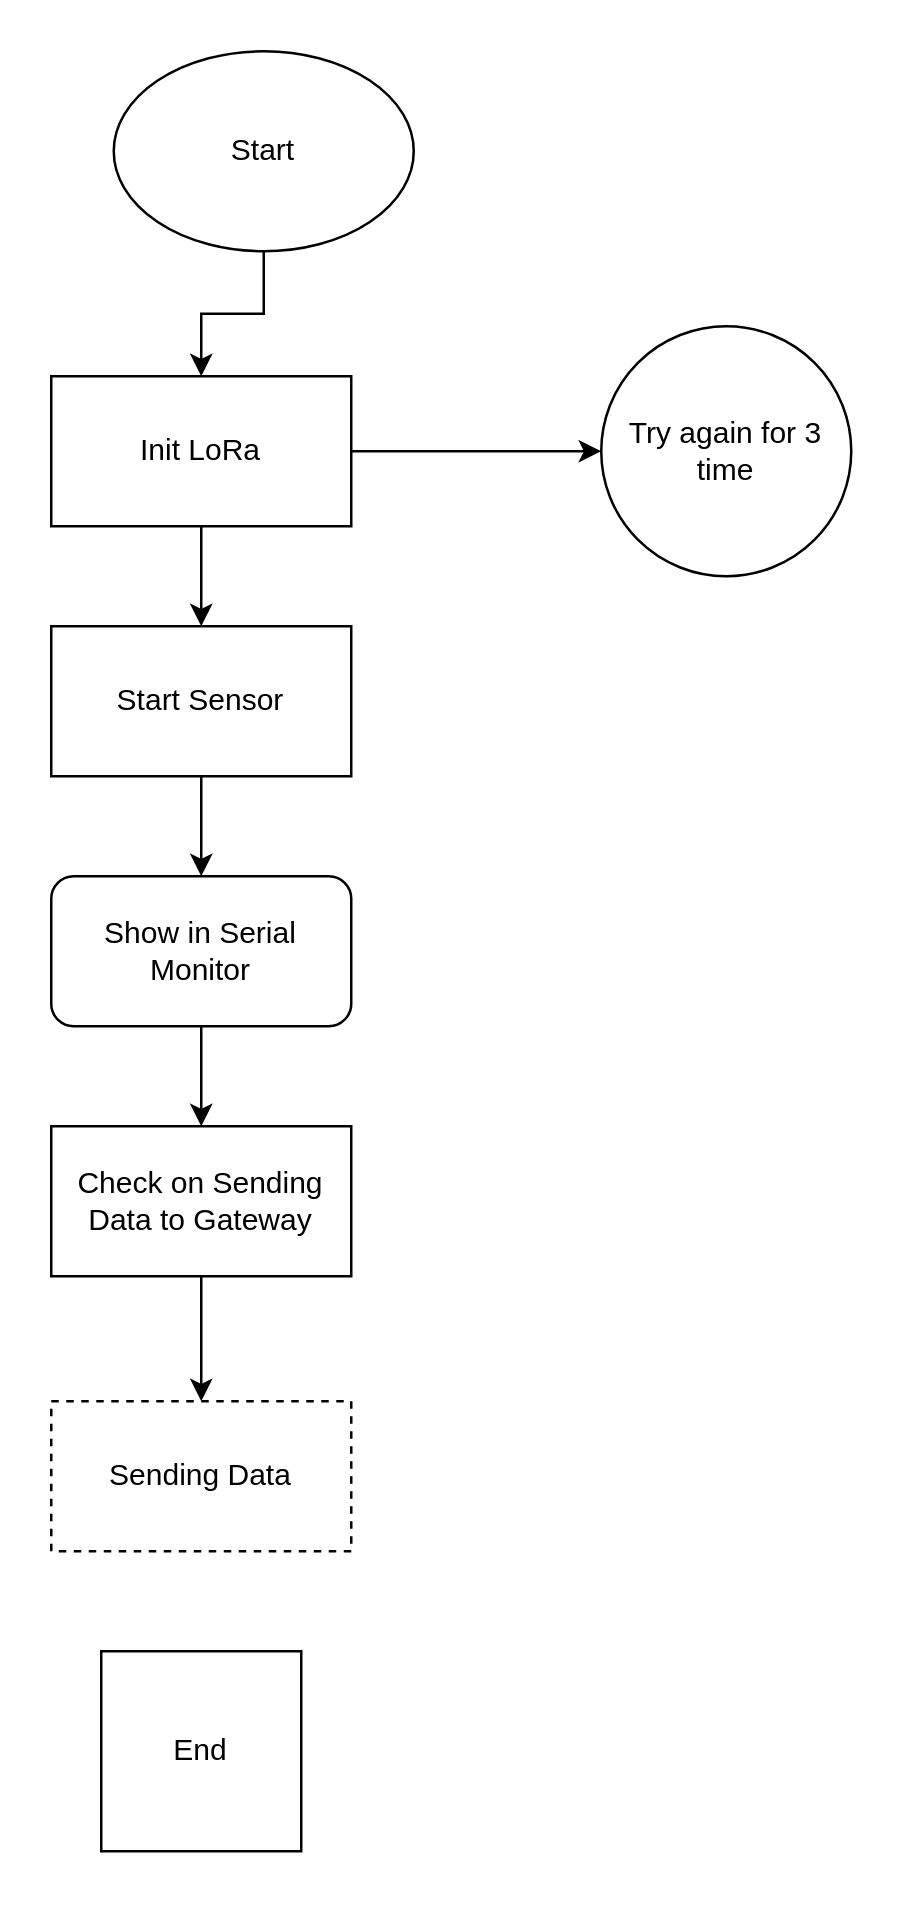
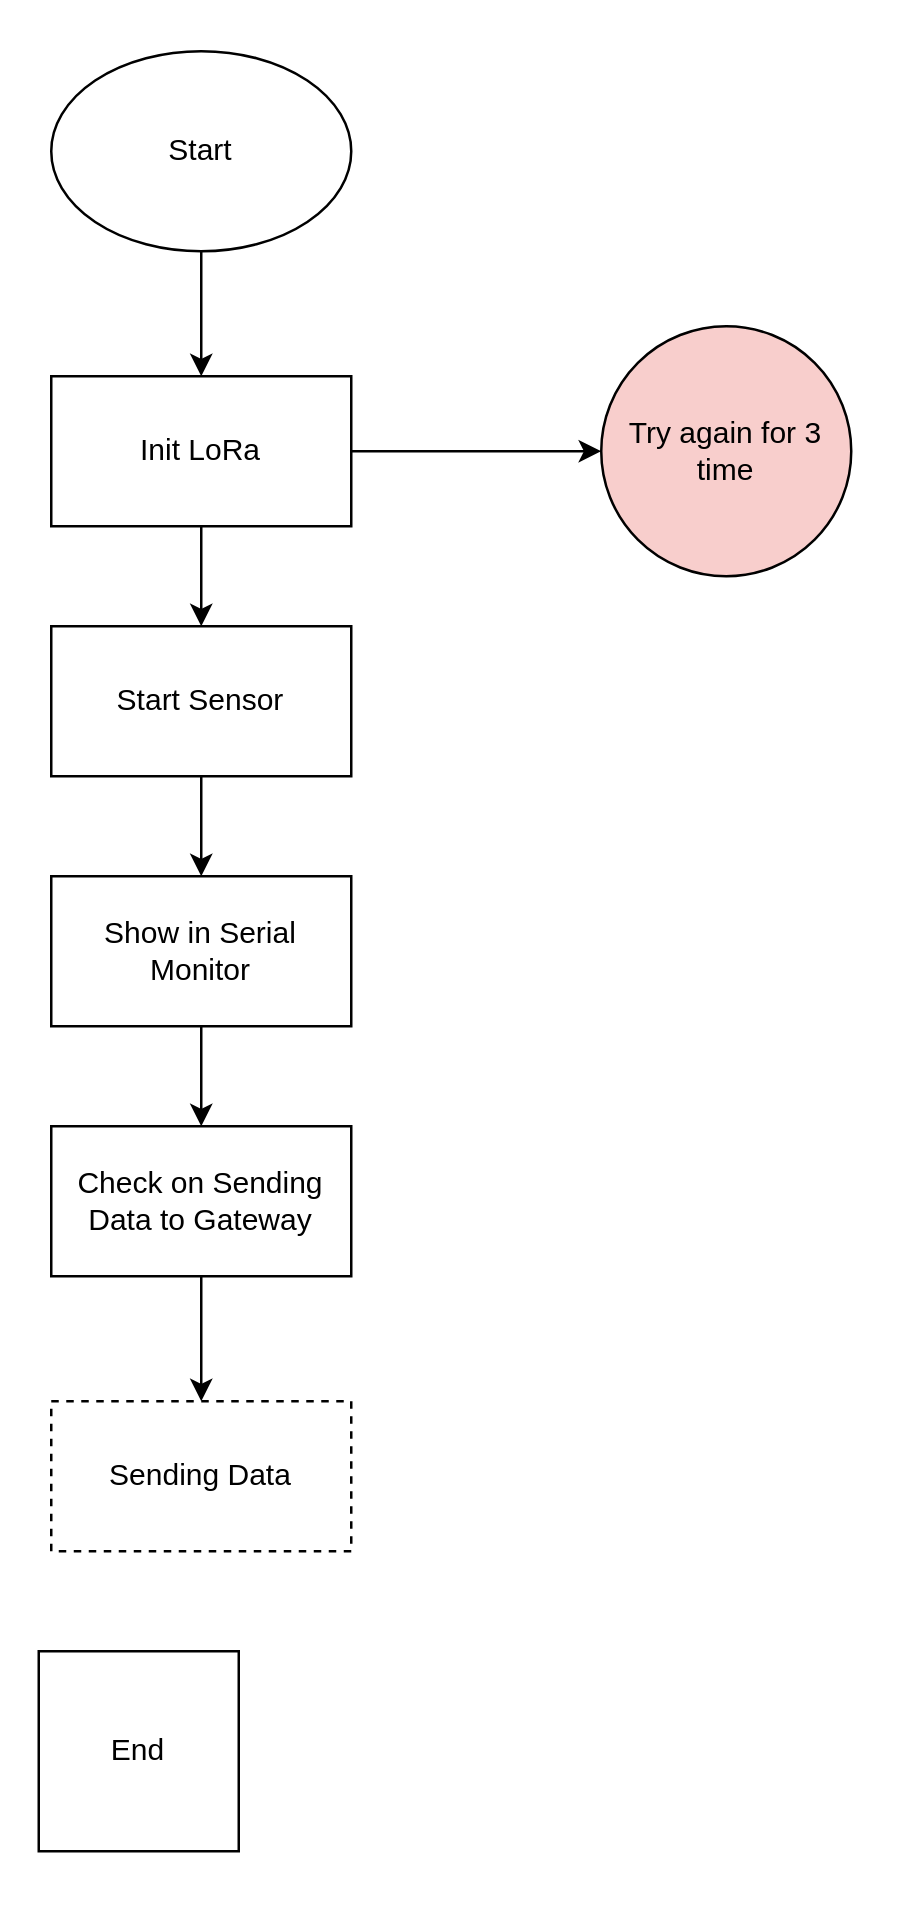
(264, 151) -> (201, 151)
(726, 451) -> (726, 451)
(201, 951) -> (201, 951)
(201, 1751) -> (139, 1751)
